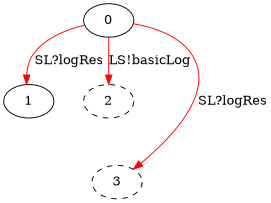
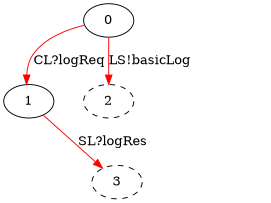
(69, 61) -> (69, 61)
(198, 85) -> (69, 139)
